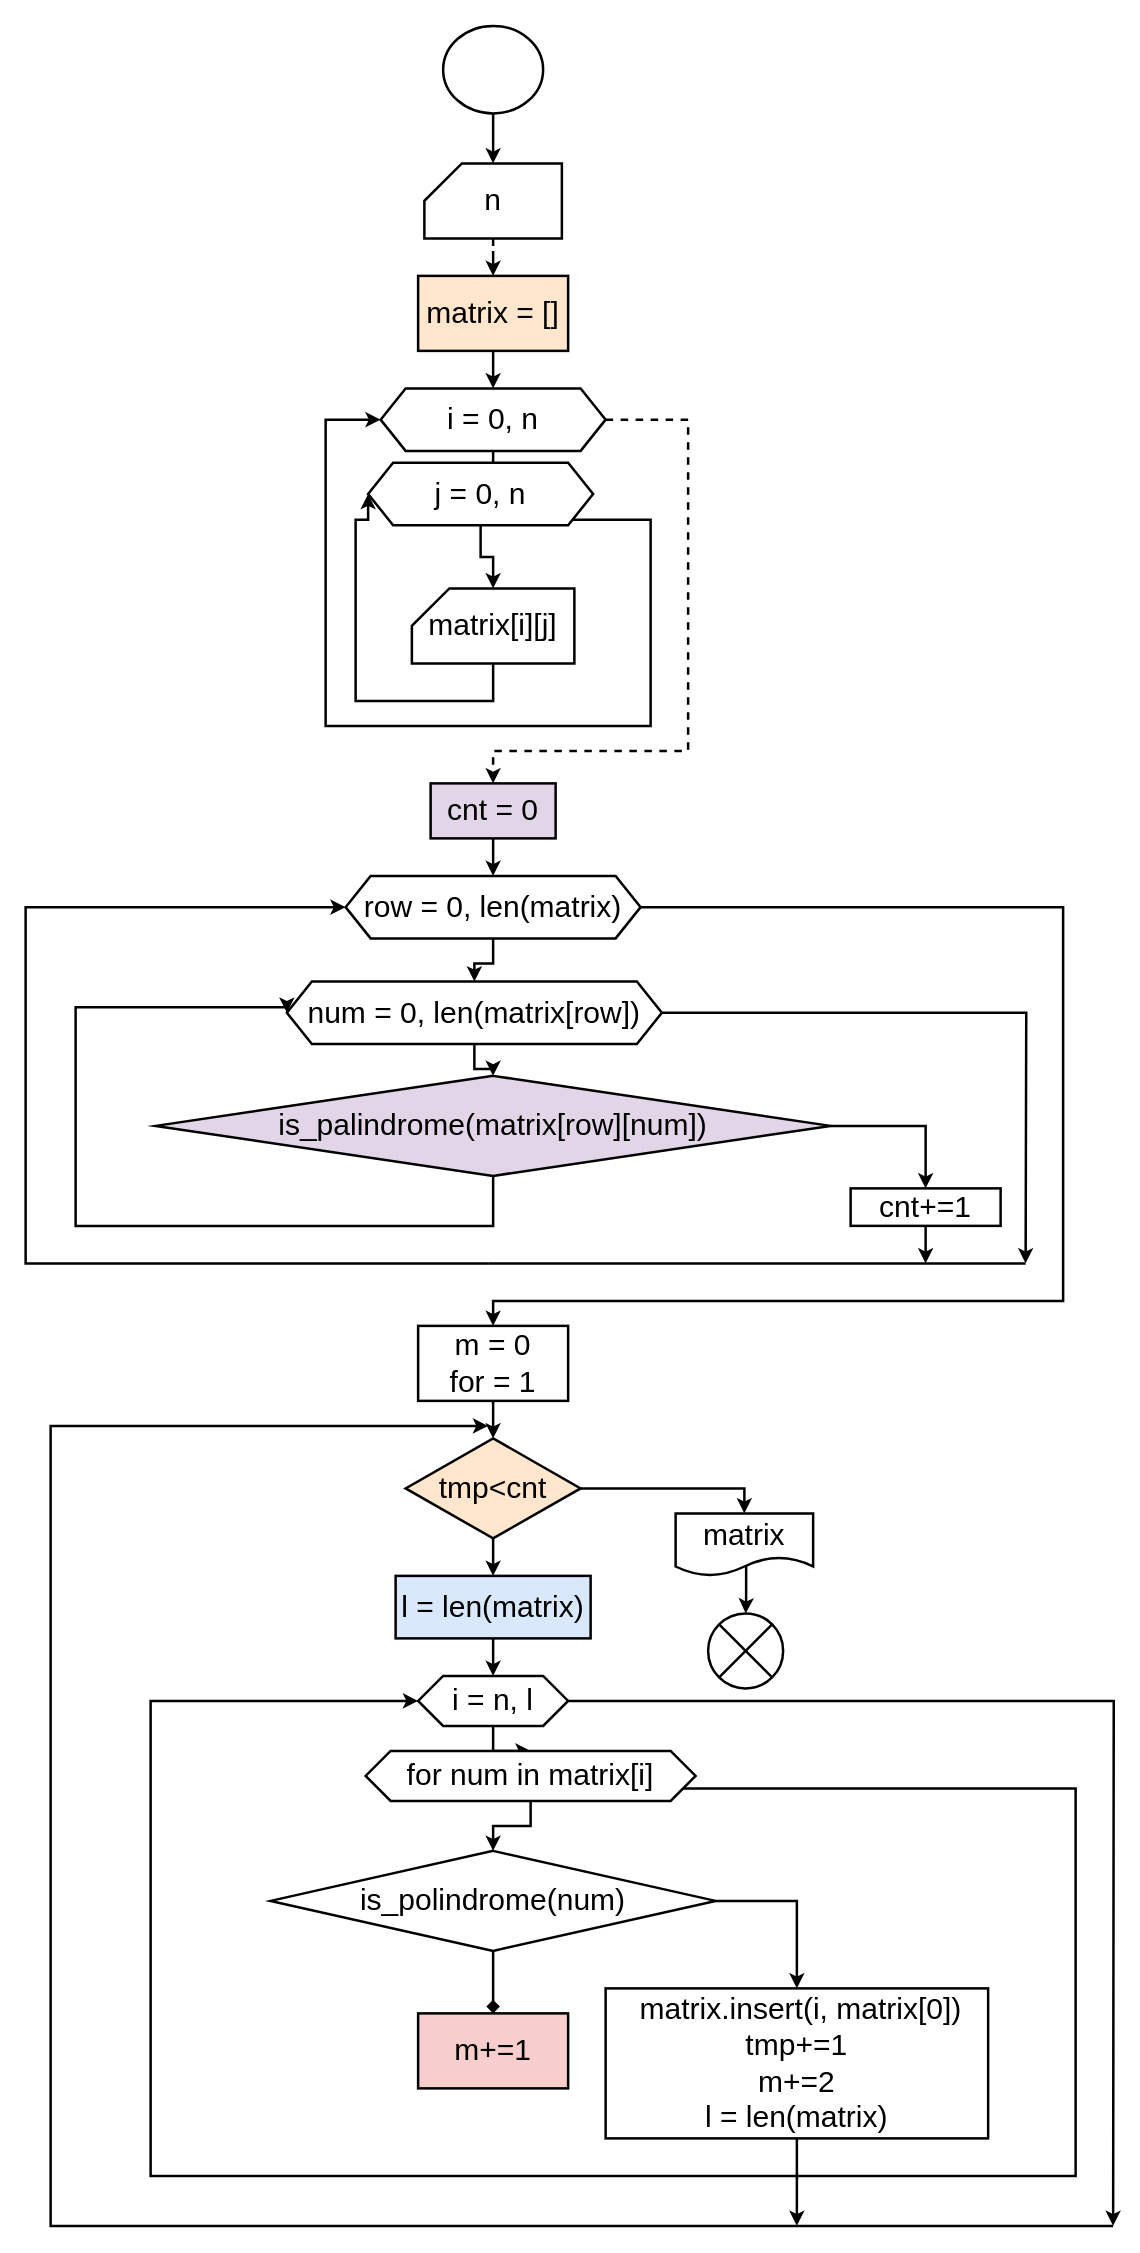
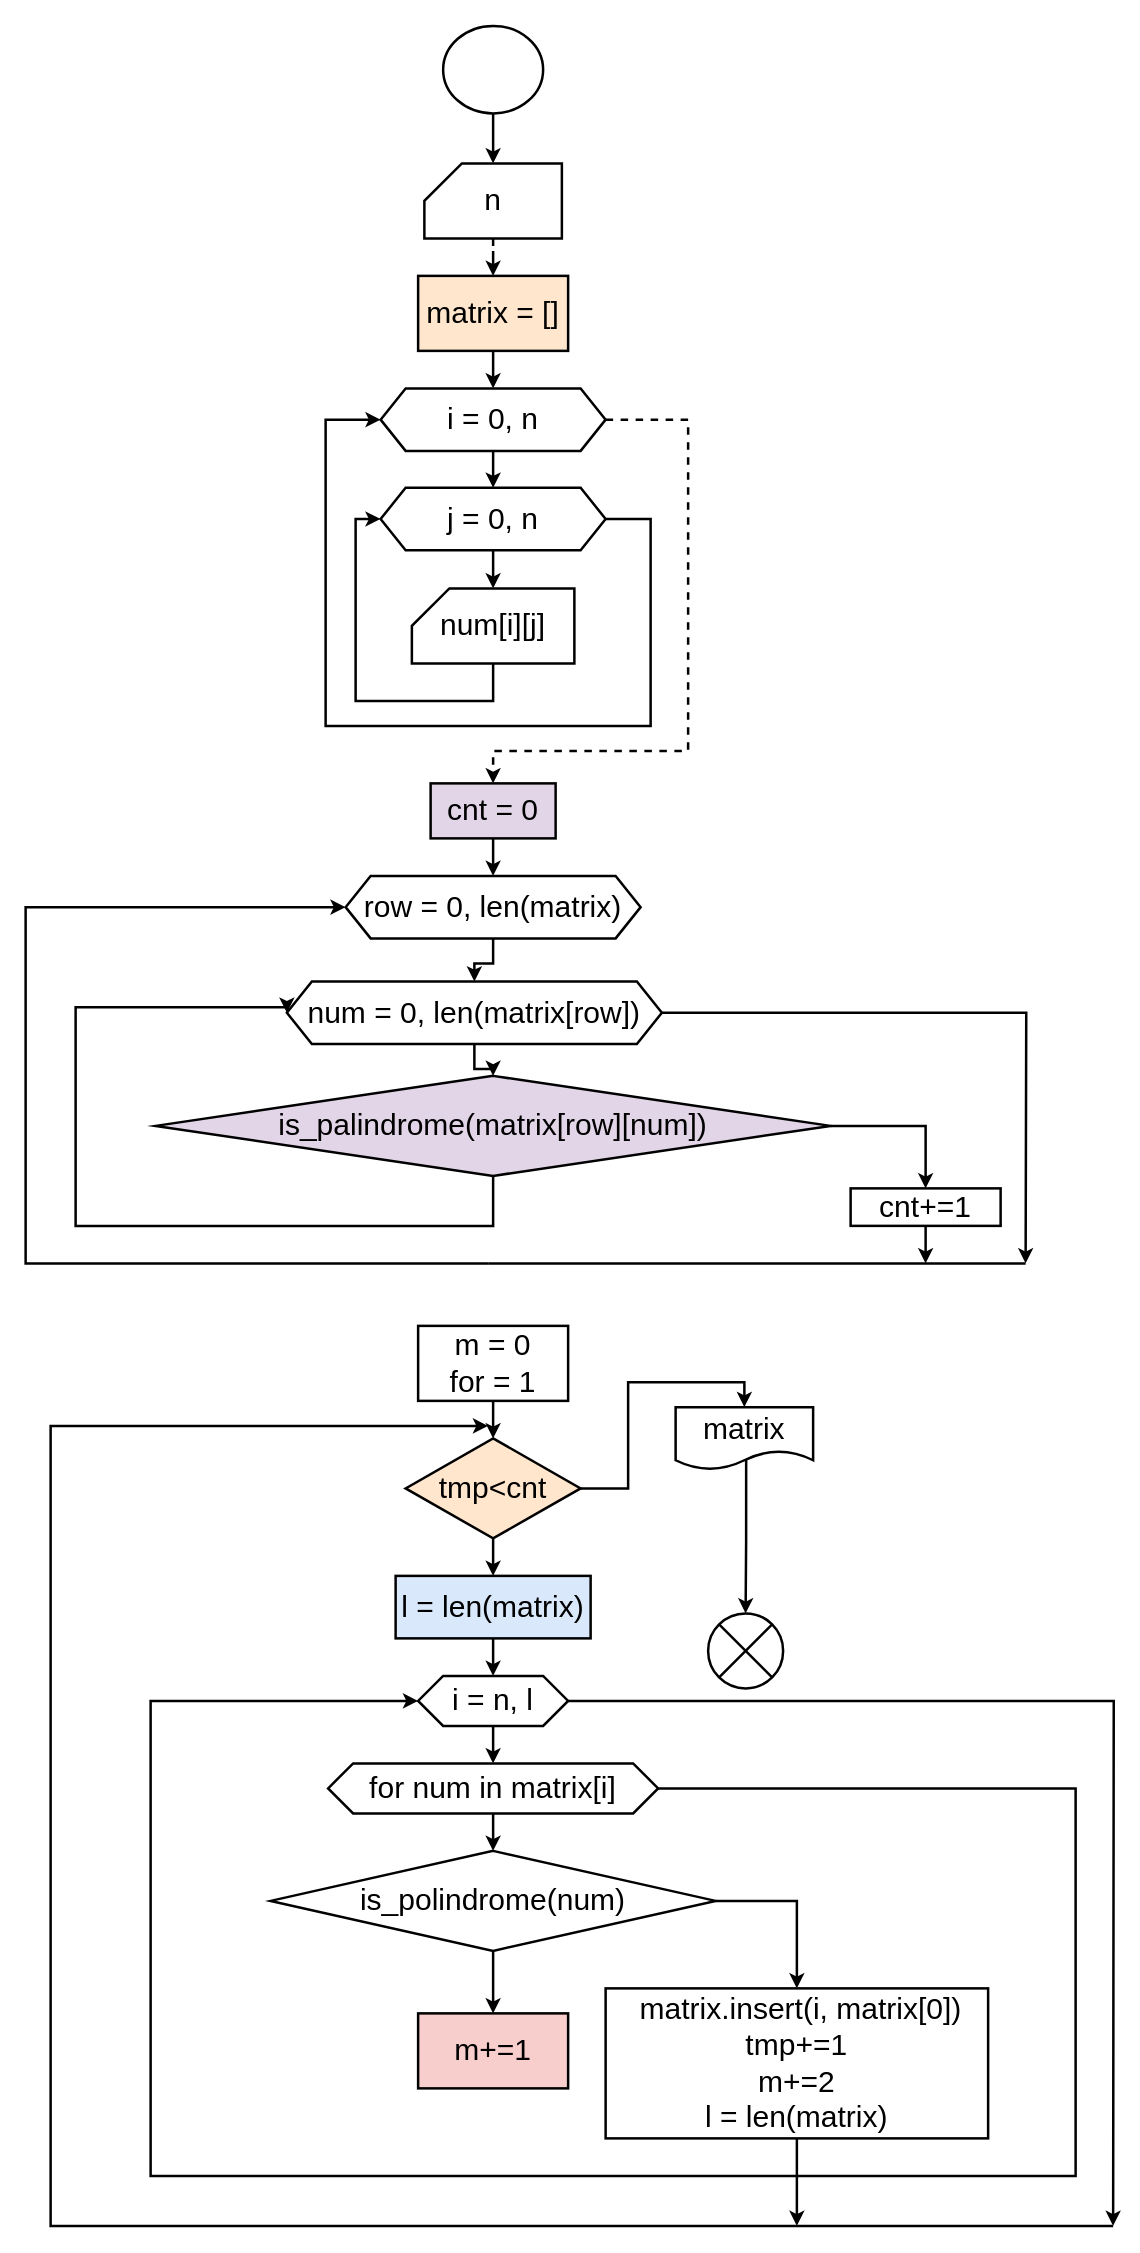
(481, 494) -> (493, 519)
(493, 626) -> (493, 626)
(1063, 1184) -> none
(744, 1544) -> (744, 1438)
(531, 1776) -> (493, 1788)
(493, 1999) -> (493, 2000)
